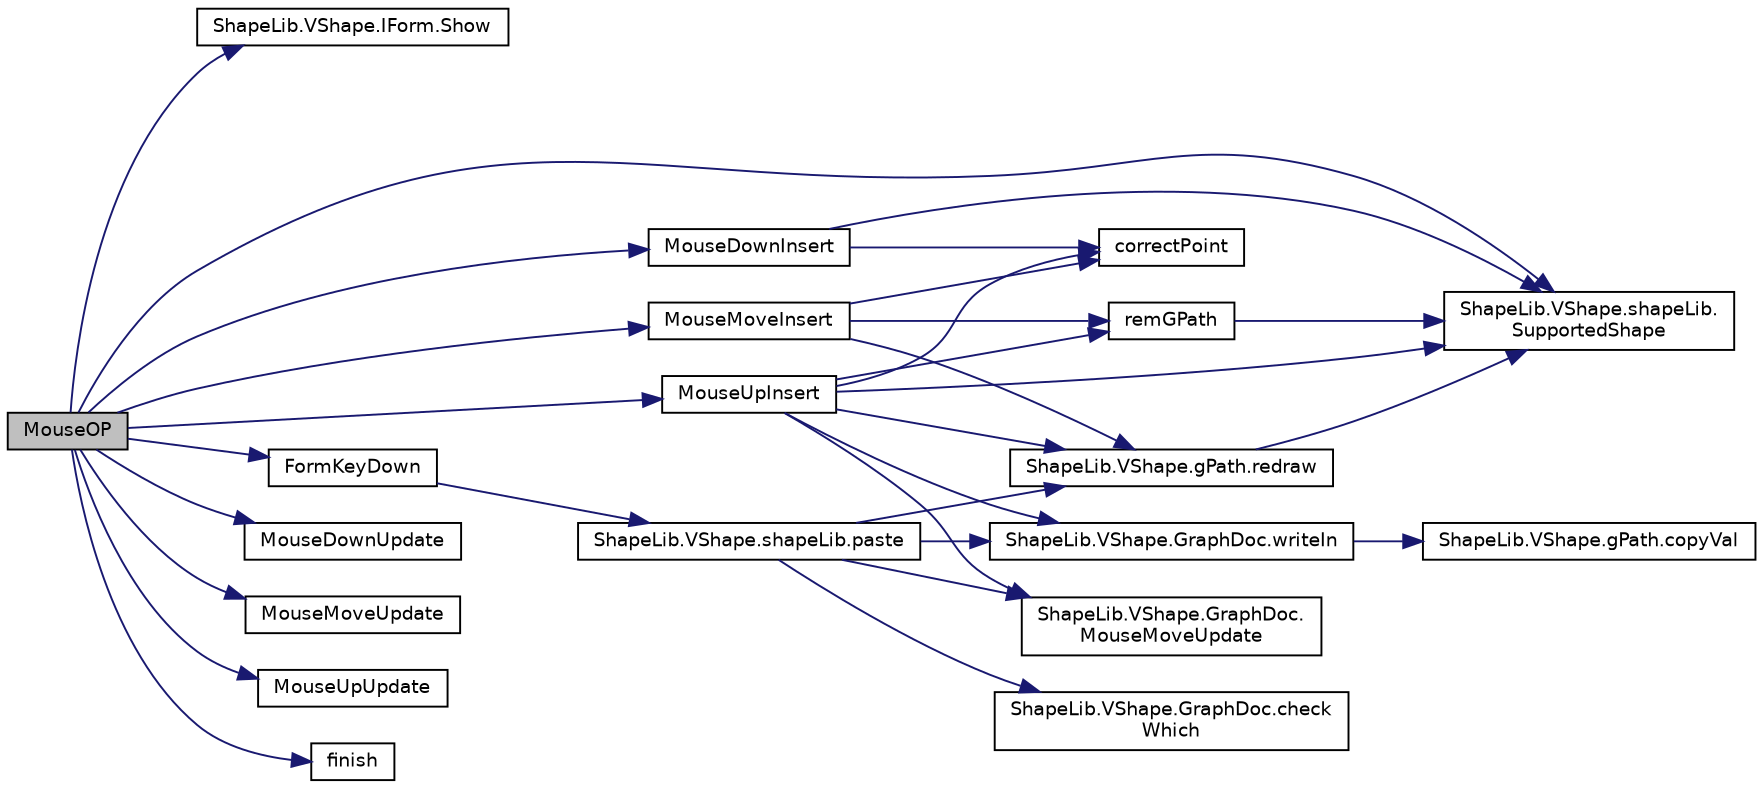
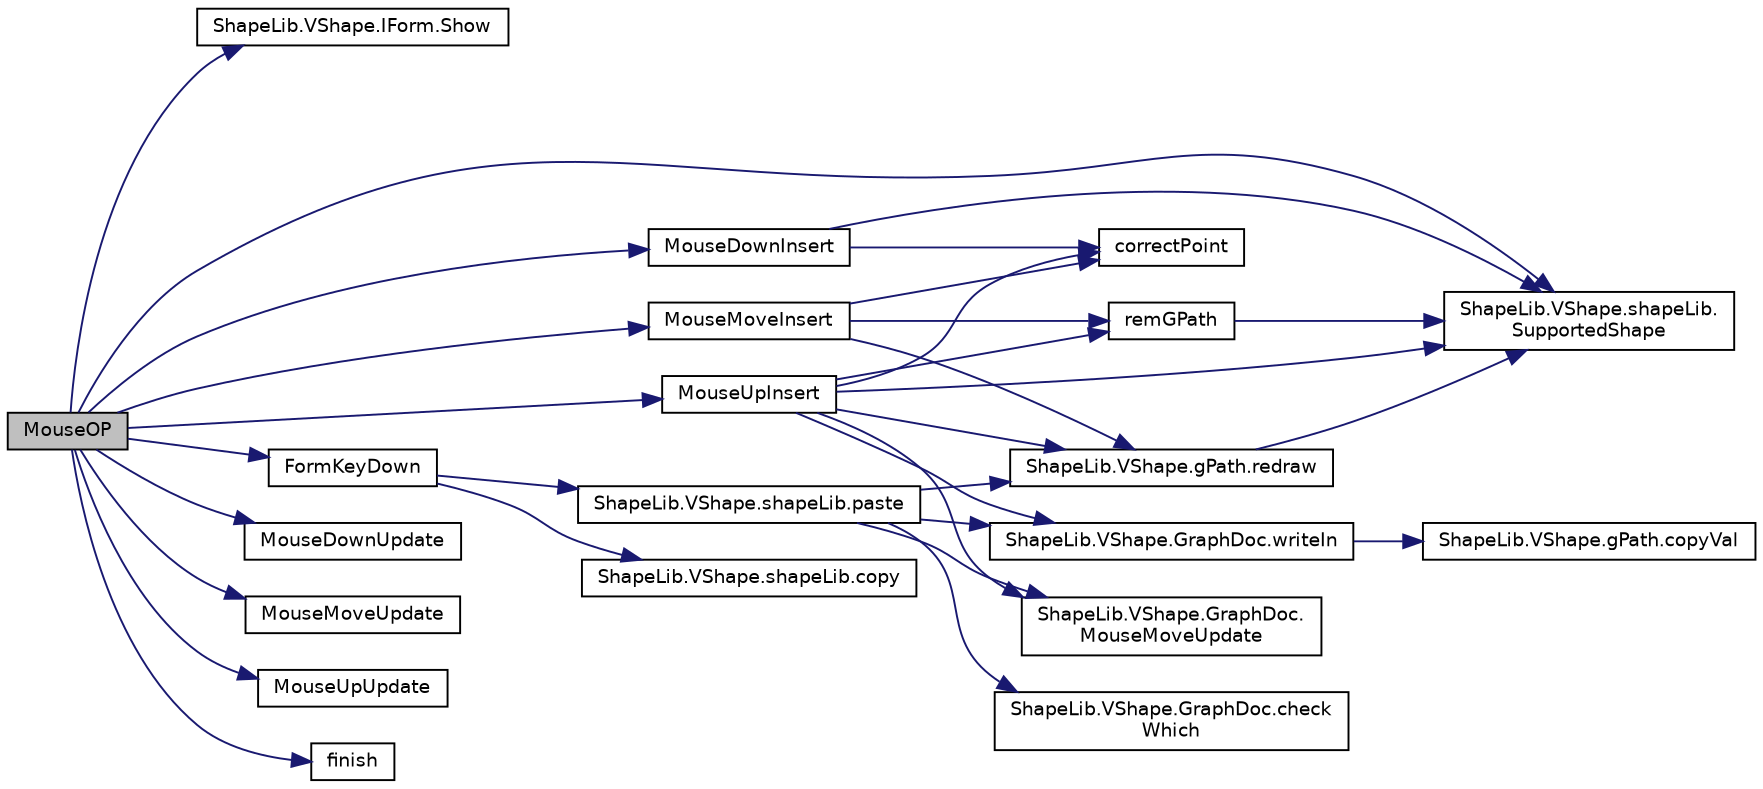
none -> (749, 578)
